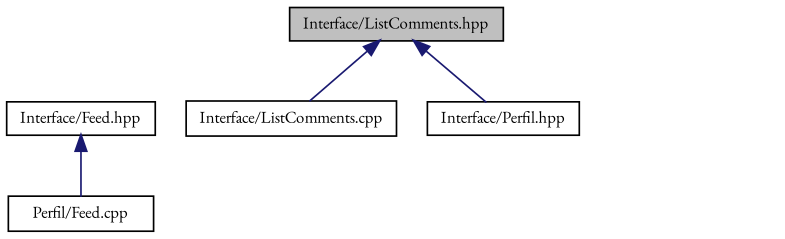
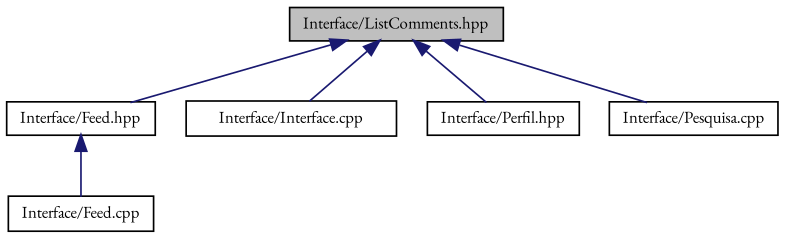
none -> (231, 74)
(291, 119) -> (291, 119)
none -> (694, 119)
(81, 214) -> (81, 214)
